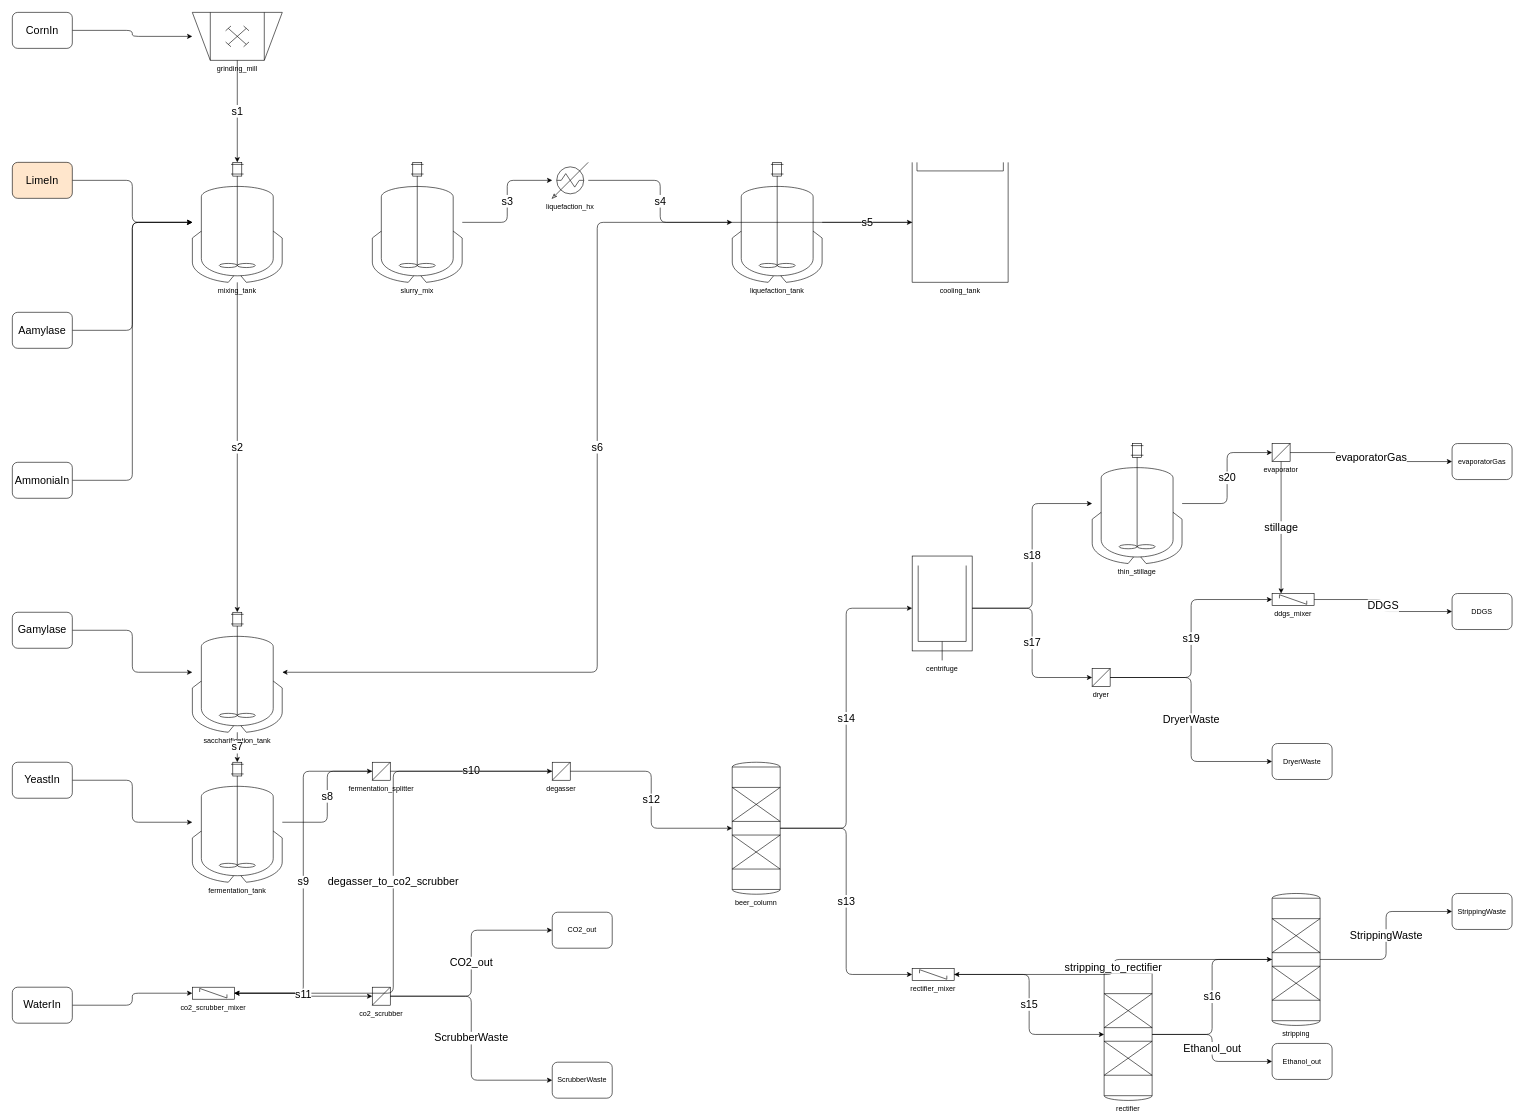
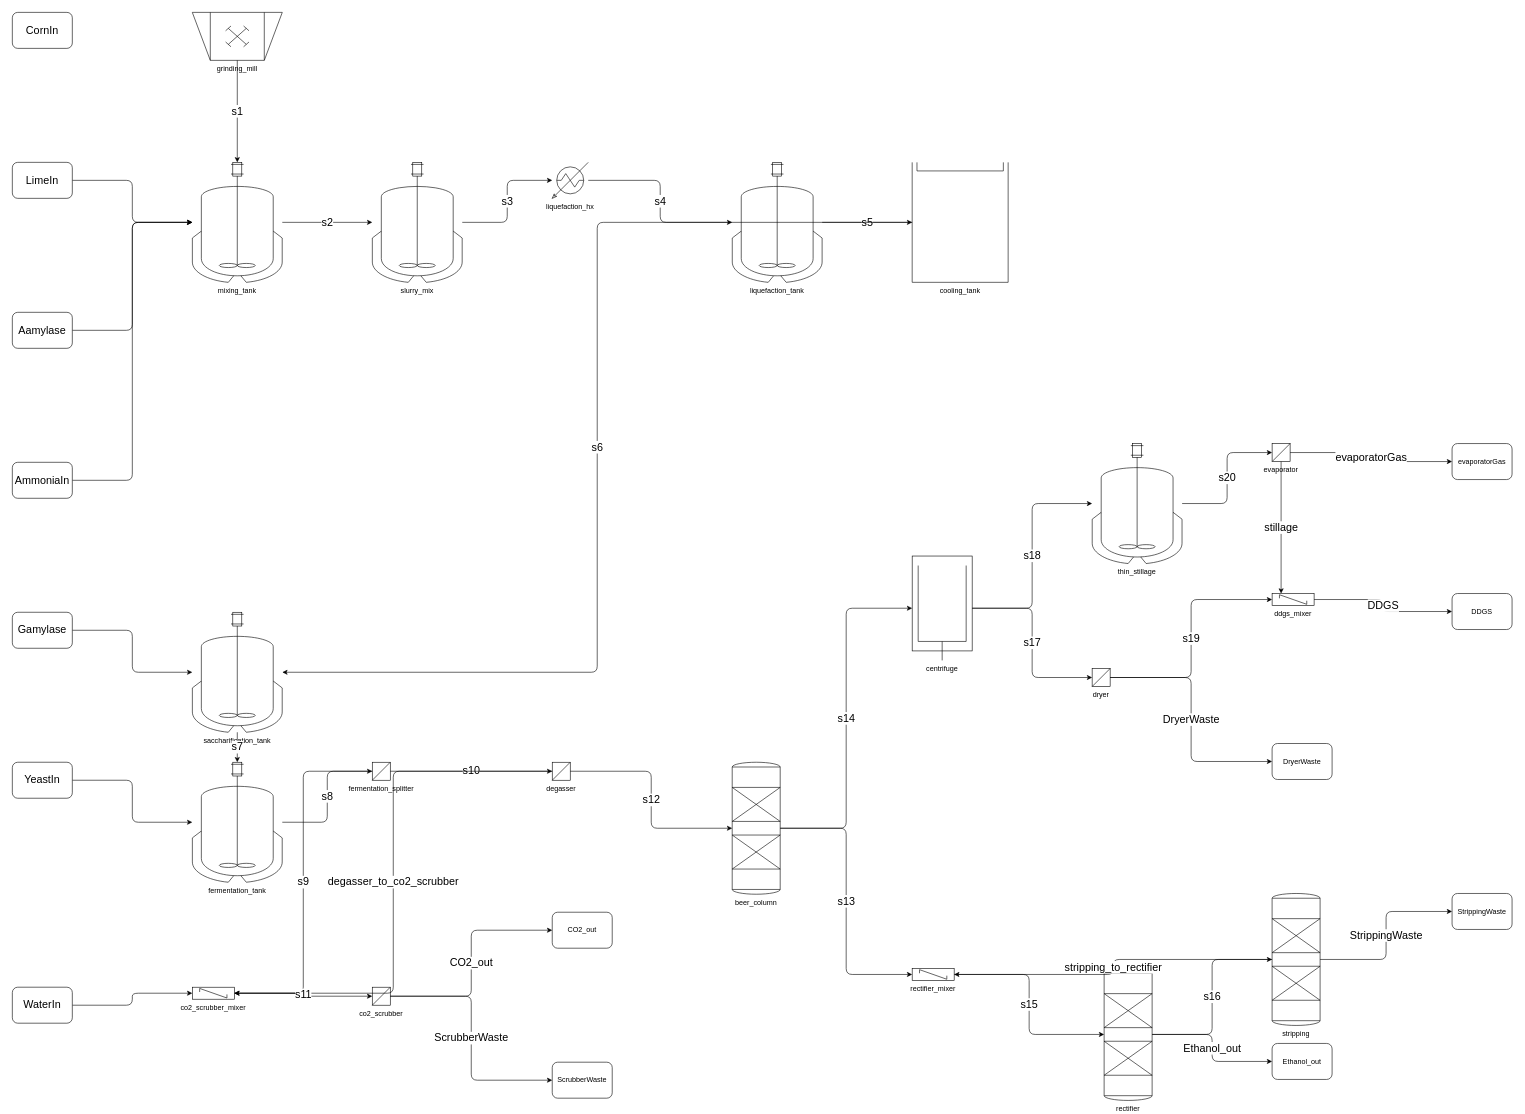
(132, 32) -> none
(42, 180) -> (42, 180)
(237, 446) -> (325, 222)
